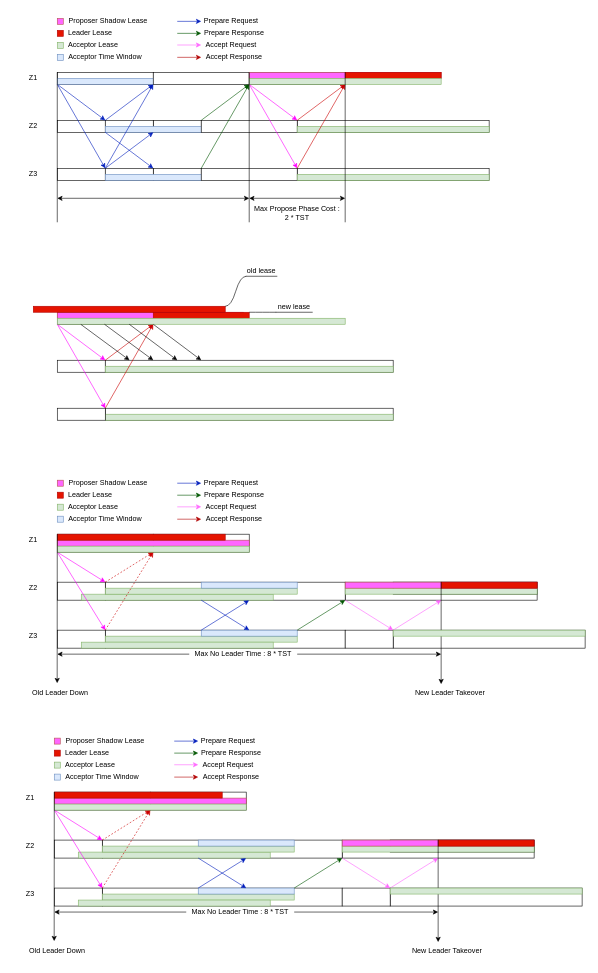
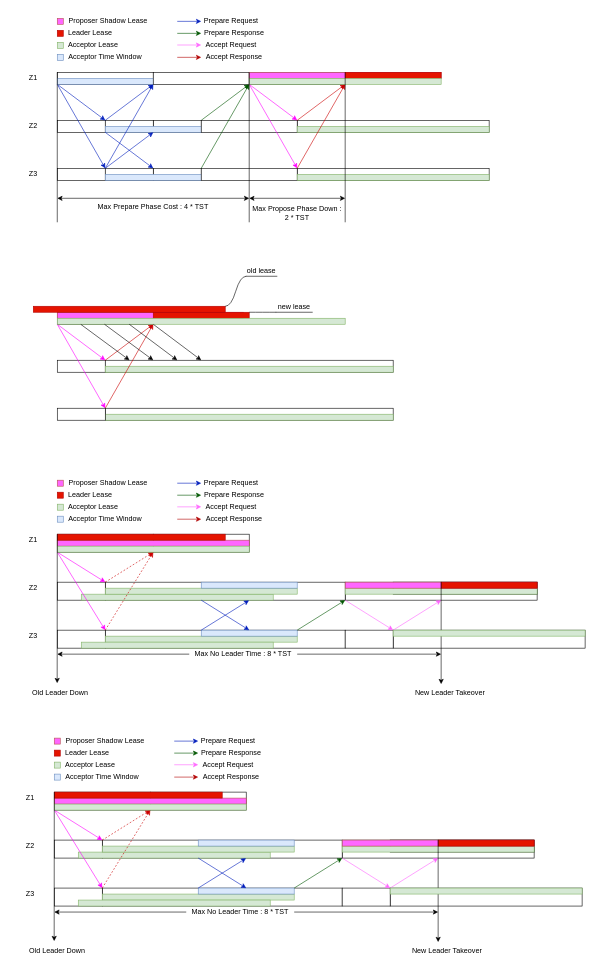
none -> (153, 207)
(297, 213) -> (297, 213)
